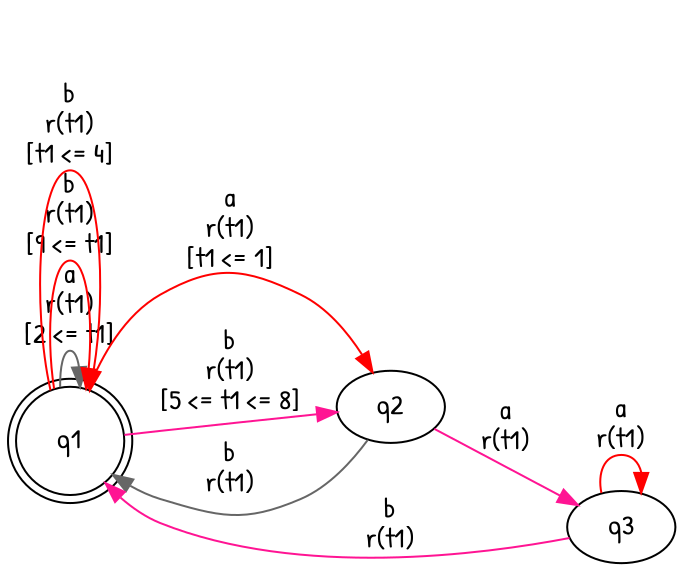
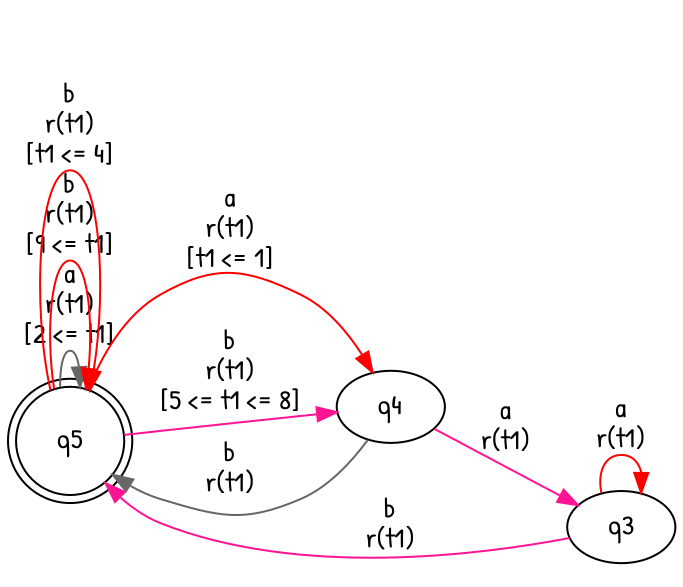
(391, 407) -> (391, 407)
(70, 441) -> (70, 441)
